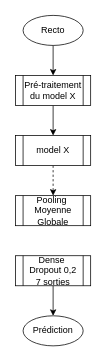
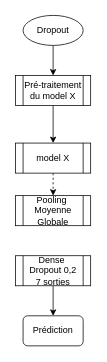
(53, 30) -> (53, 30)
(53, 150) -> (53, 158)
(53, 330) -> (53, 330)
